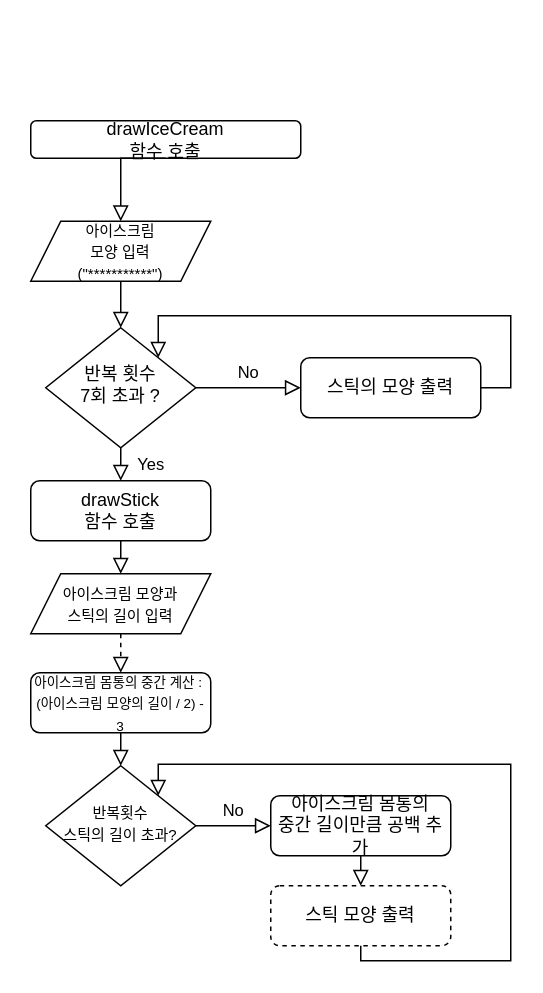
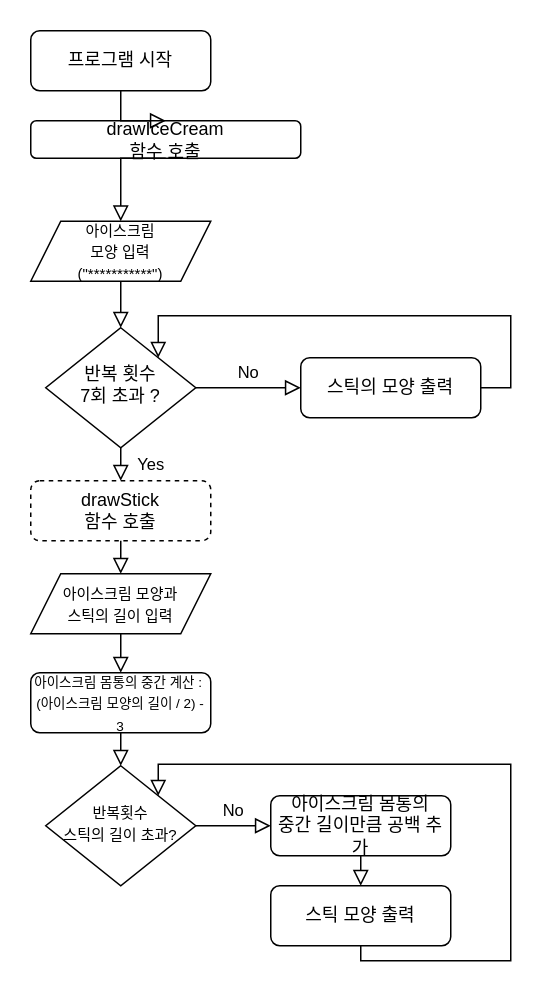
none -> (121, 61)
none -> (121, 107)
(121, 511) -> (121, 511)
(121, 647) -> (121, 647)
(361, 916) -> (361, 916)
